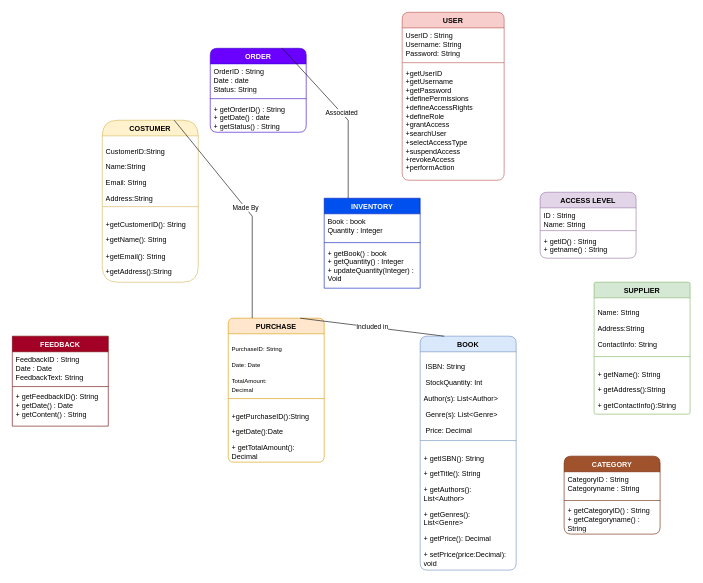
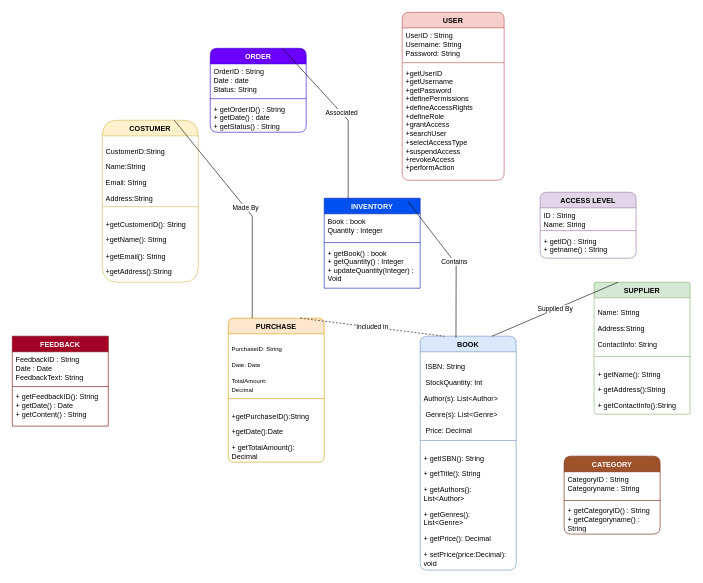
none -> (433, 233)
none -> (555, 309)
(415, 333) -> (415, 333)
